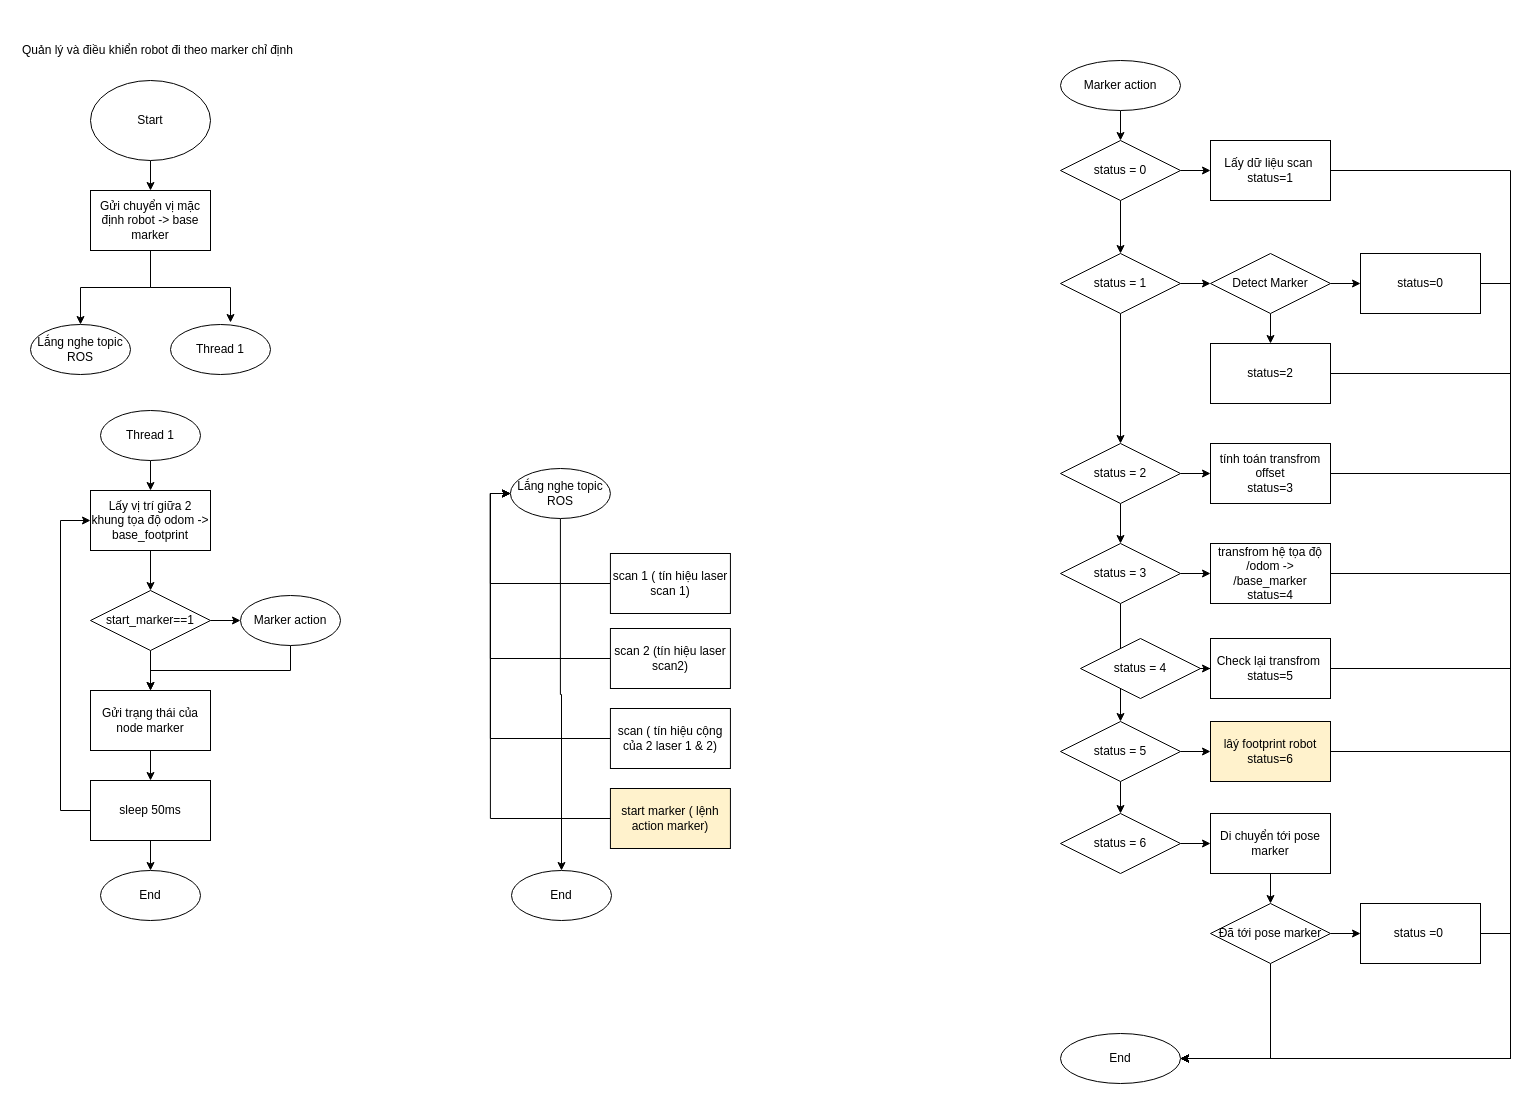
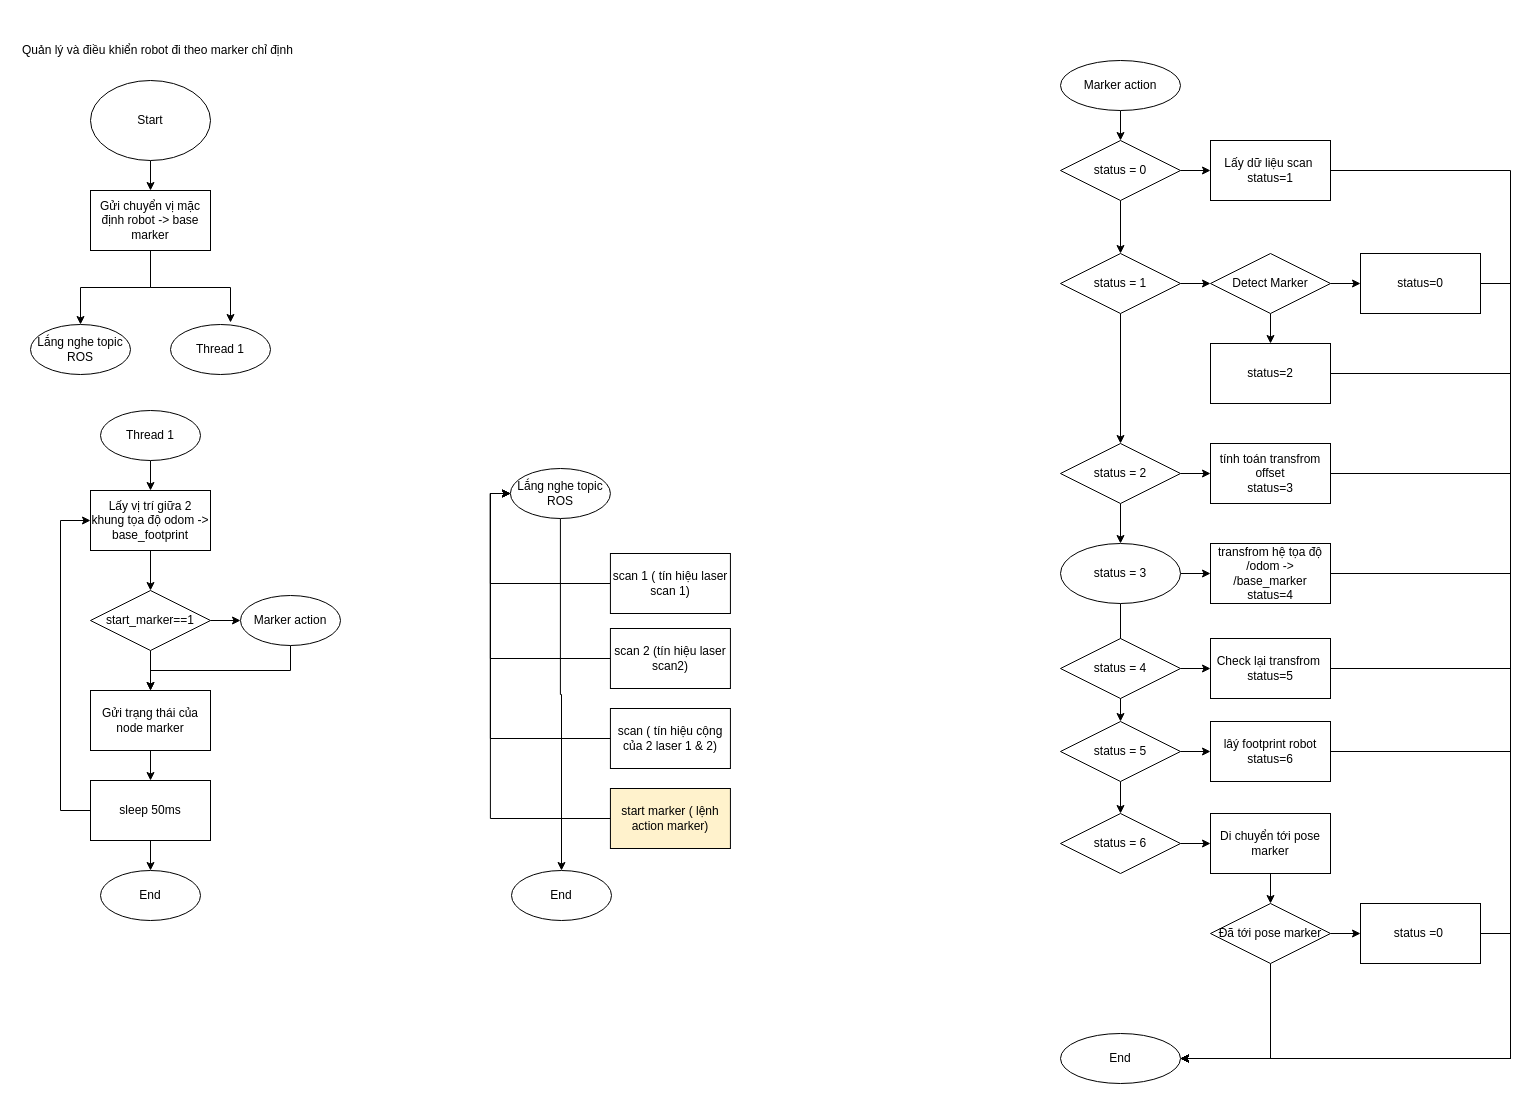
(1121, 574) -> (1121, 574)
(1141, 669) -> (1121, 669)
(1271, 752) -> (1271, 752)
